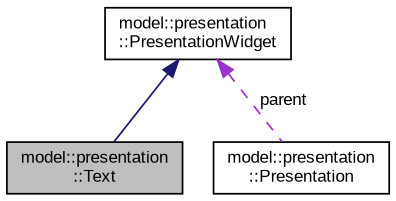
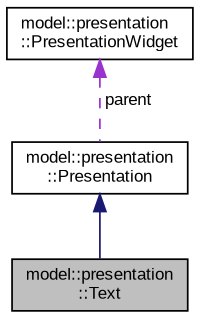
(141, 108) -> (100, 235)
